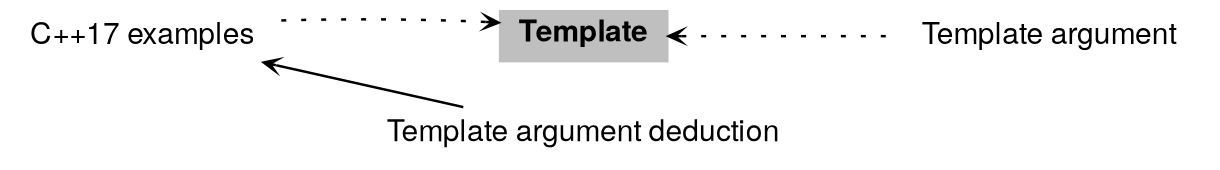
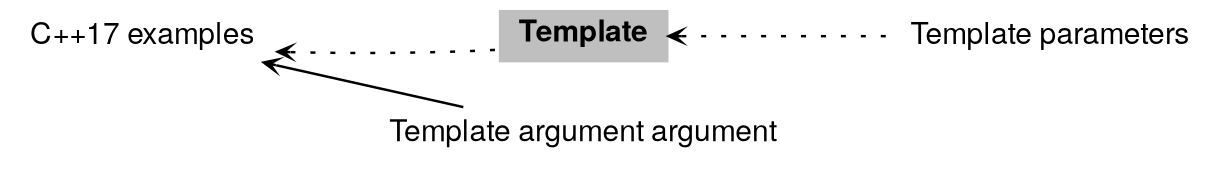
(382, 19) -> (395, 53)
(1050, 36) -> (1050, 36)
(584, 133) -> (584, 133)
